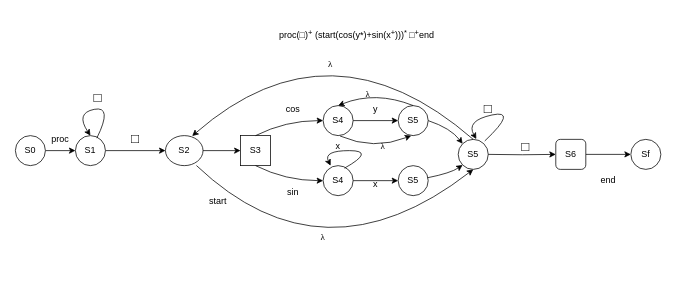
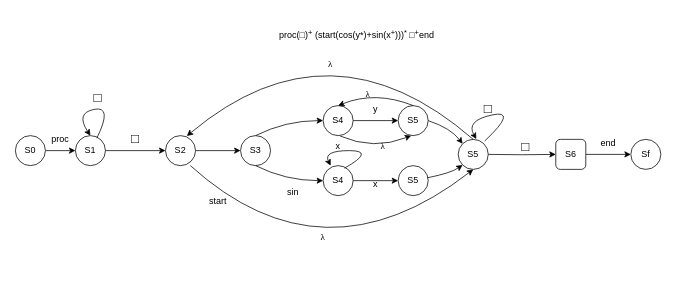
(293, 109) -> none
(184, 150) -> (180, 150)
(255, 150) -> (255, 150)
(608, 180) -> (608, 143)
